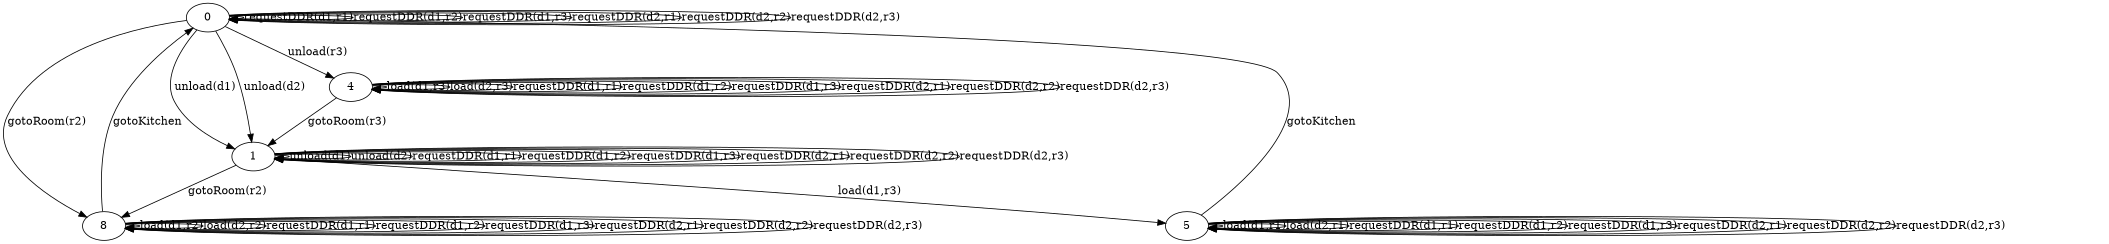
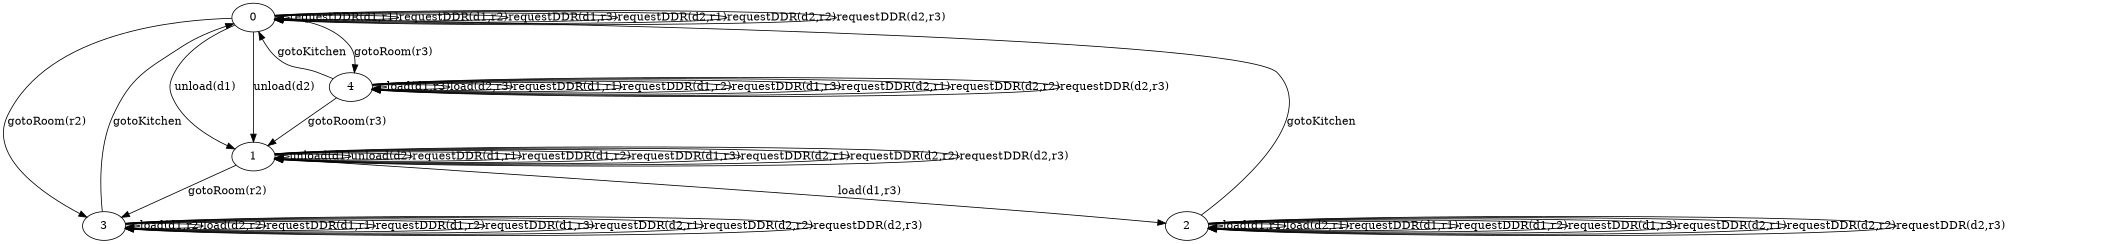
(318, 52) -> (394, 52)
none -> (293, 67)
(104, 226) -> (104, 226)
(1187, 226) -> (1187, 226)
